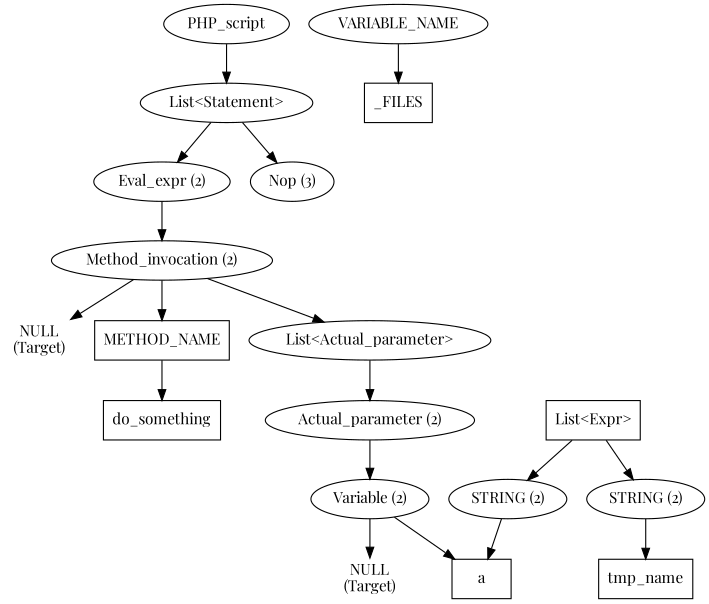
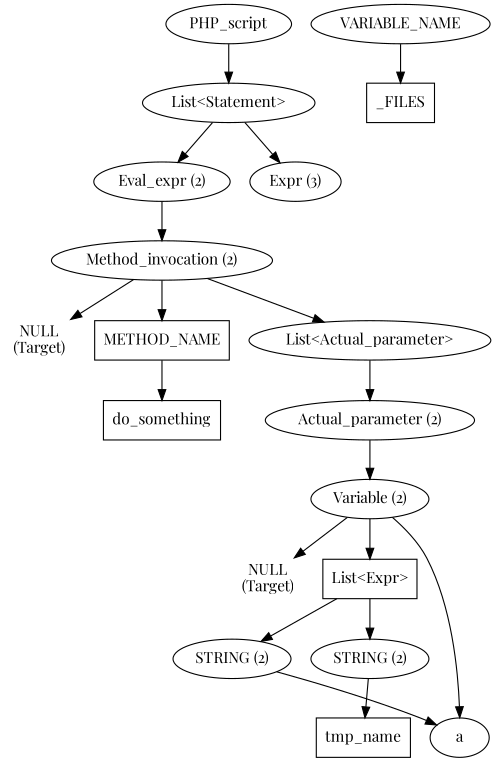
(292, 182) -> (295, 182)
none -> (370, 534)
(482, 579) -> (460, 738)
